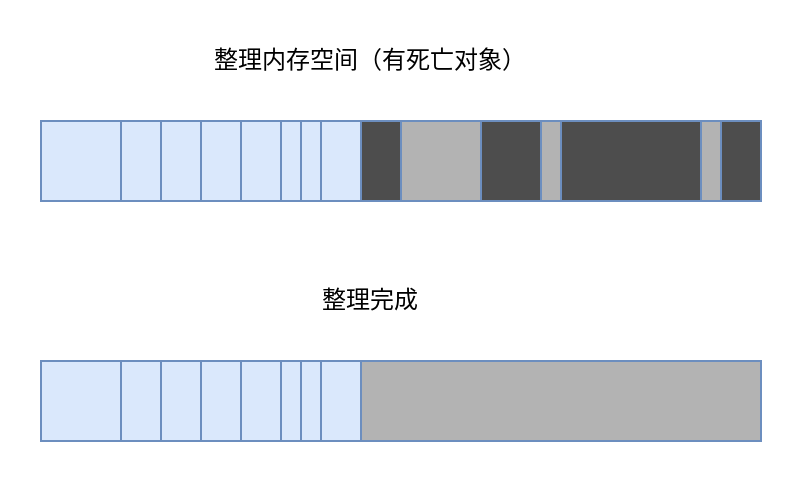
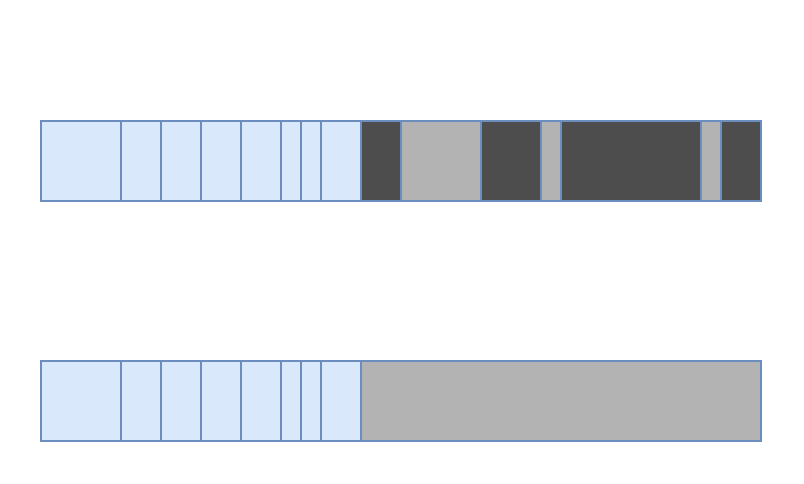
(371, 61) -> none
(371, 301) -> none
